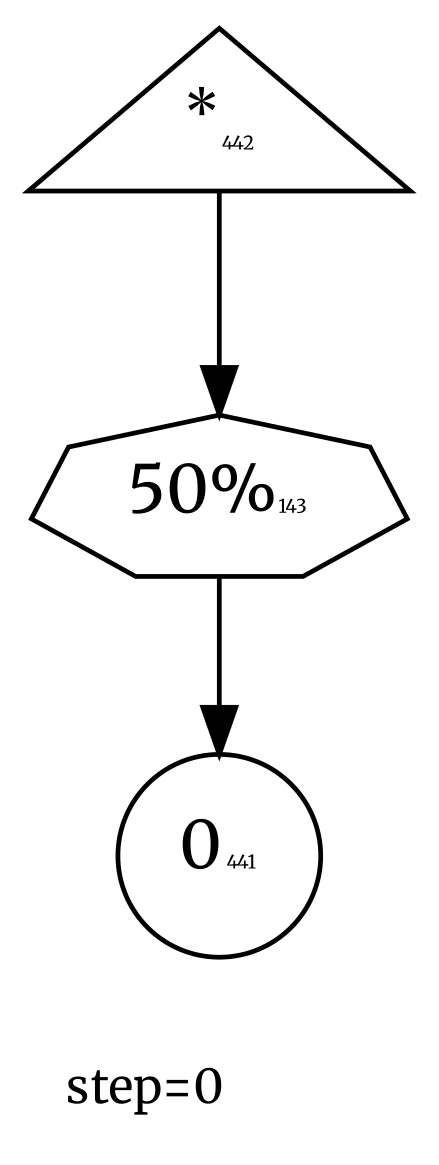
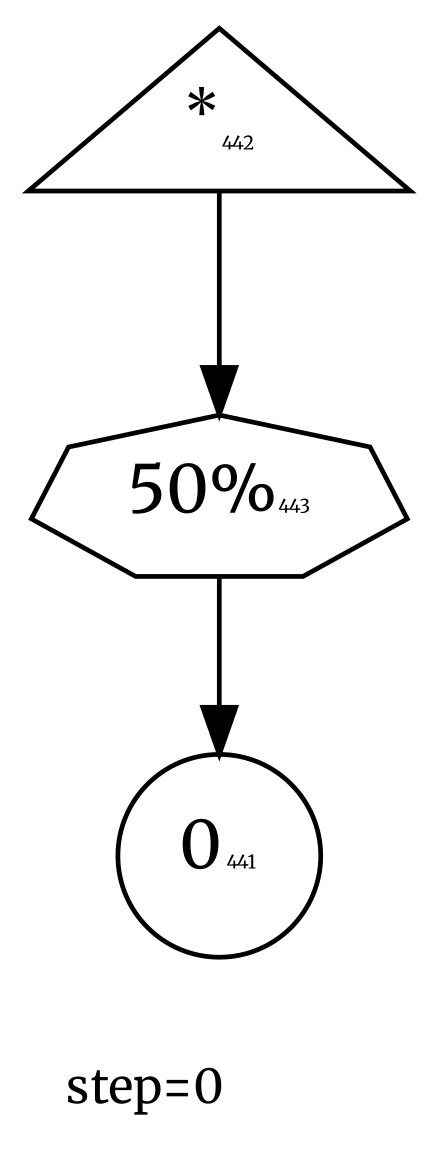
(295, 507) -> (295, 507)
